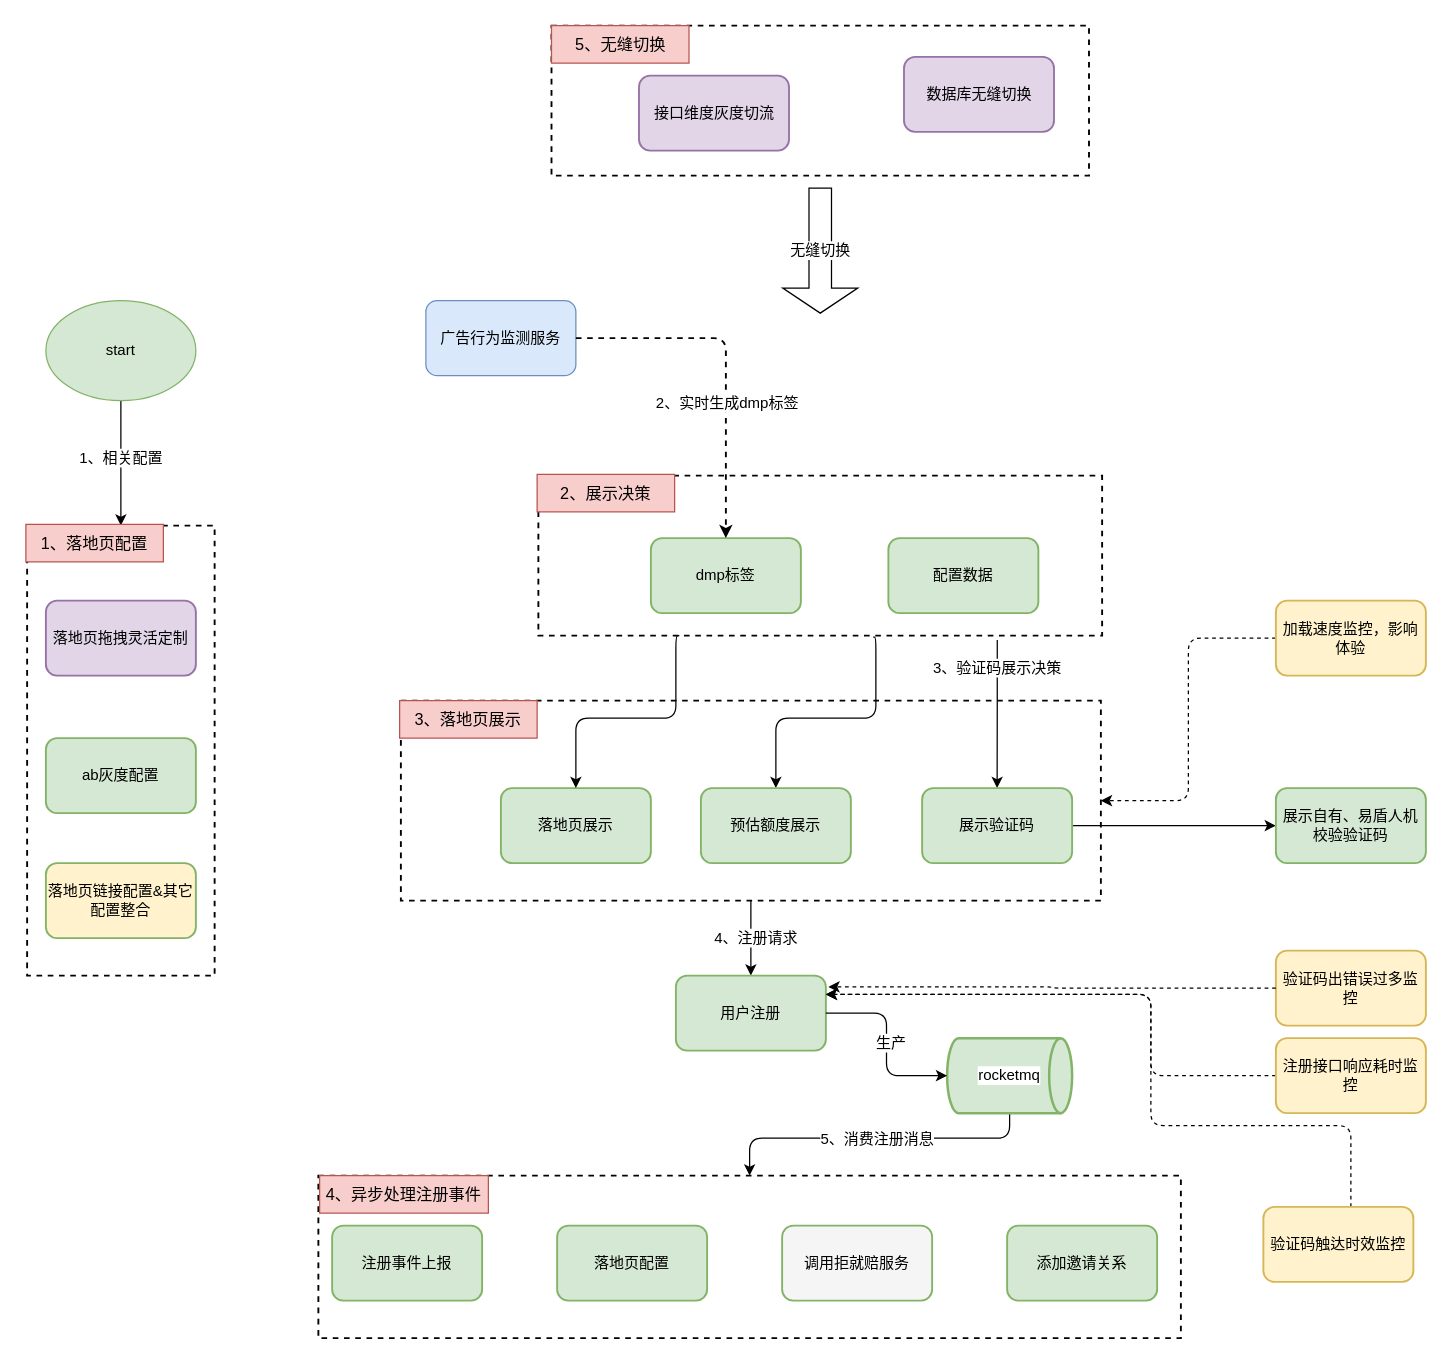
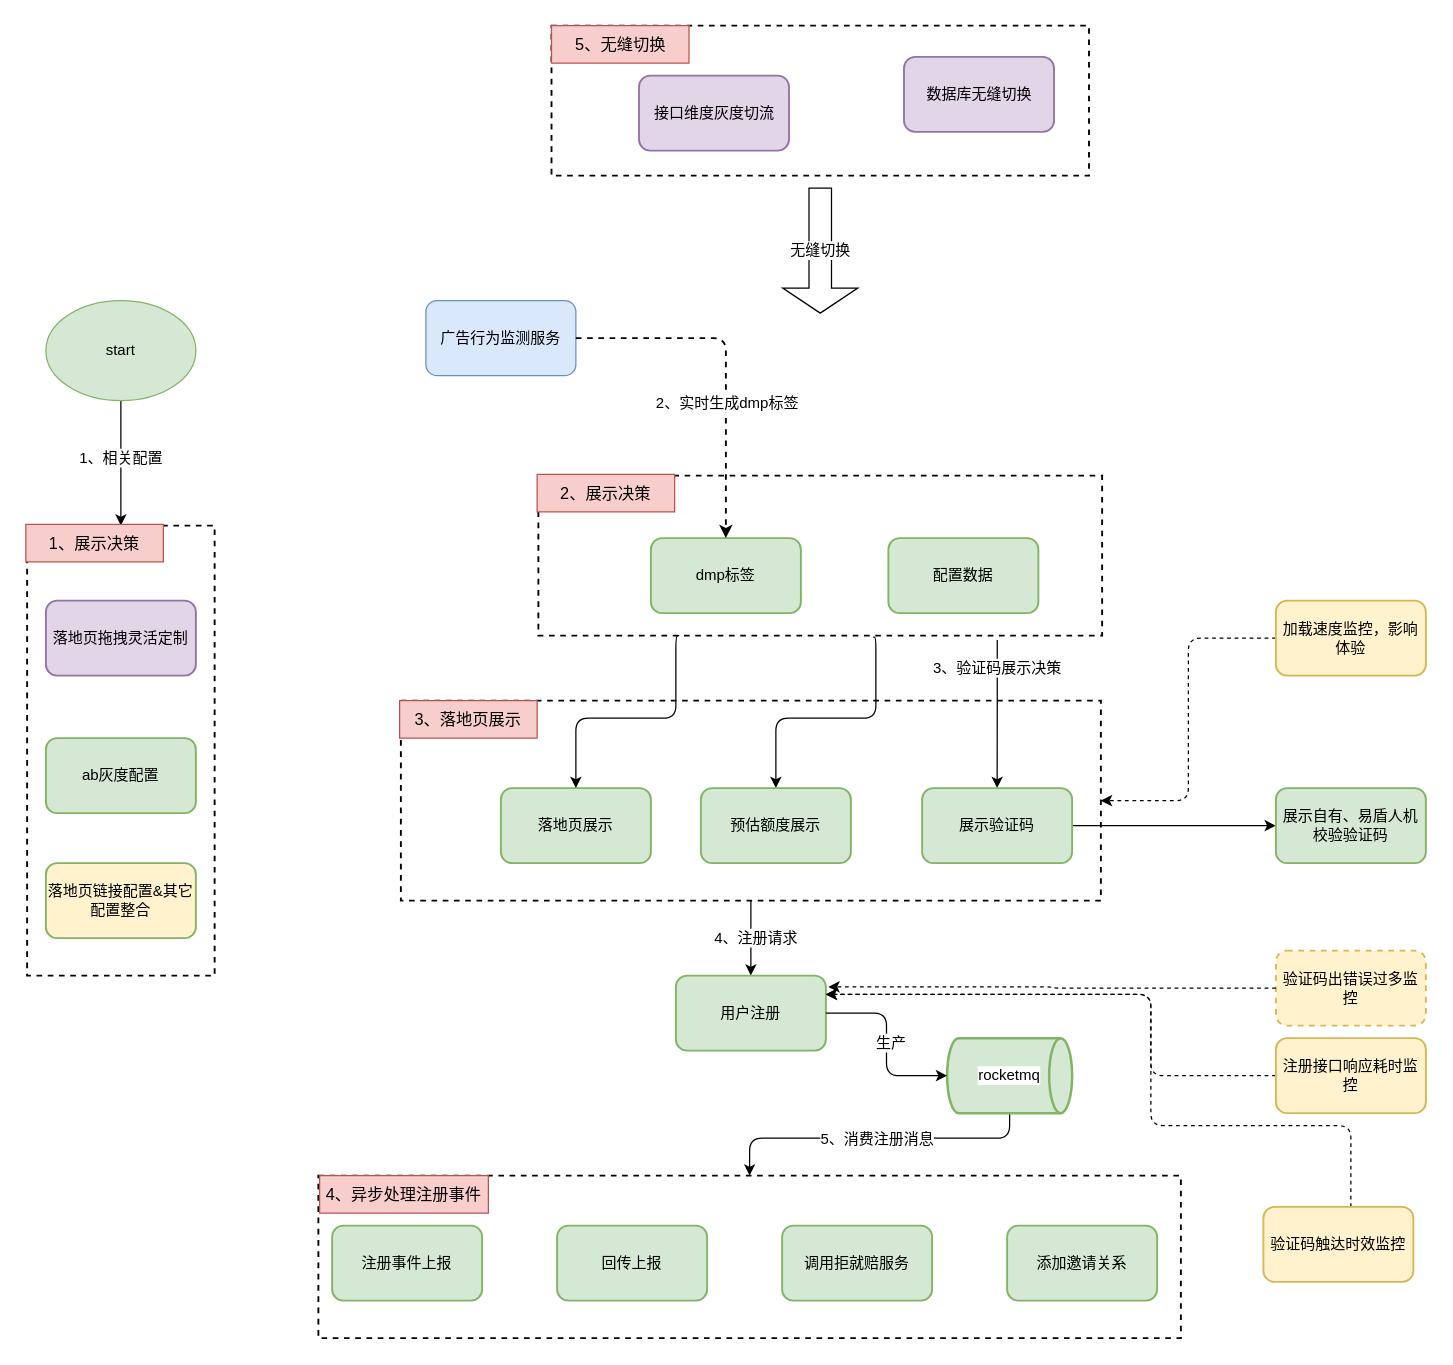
(94, 543) -> (94, 543)
(1351, 988) -> (1351, 988)
(632, 1263) -> (632, 1263)
(857, 1263) -> (857, 1263)
